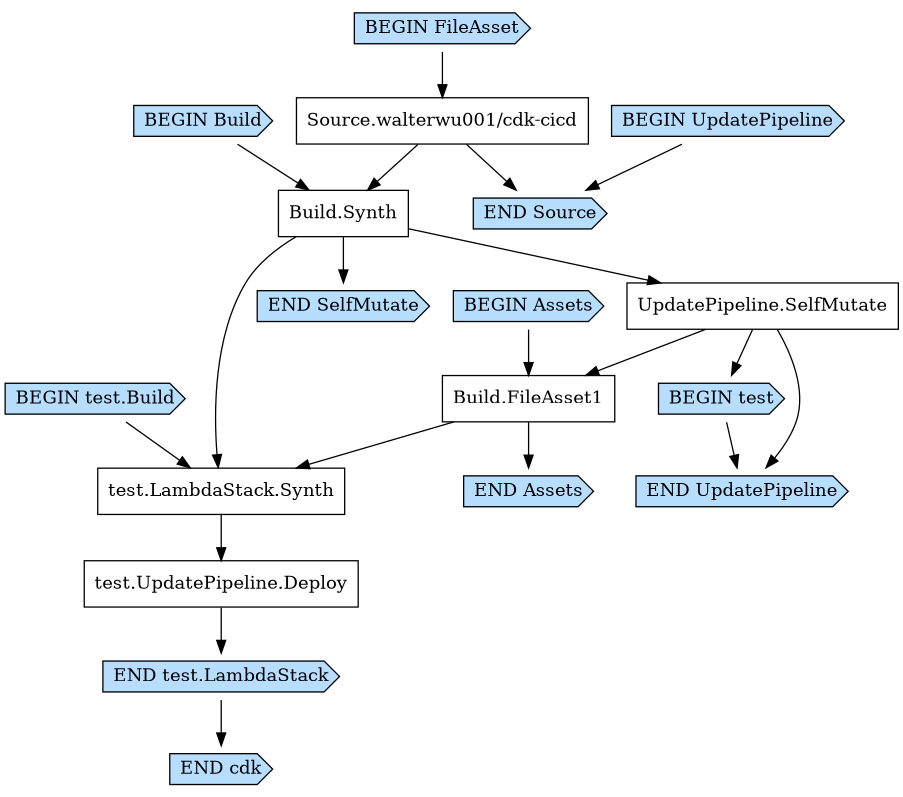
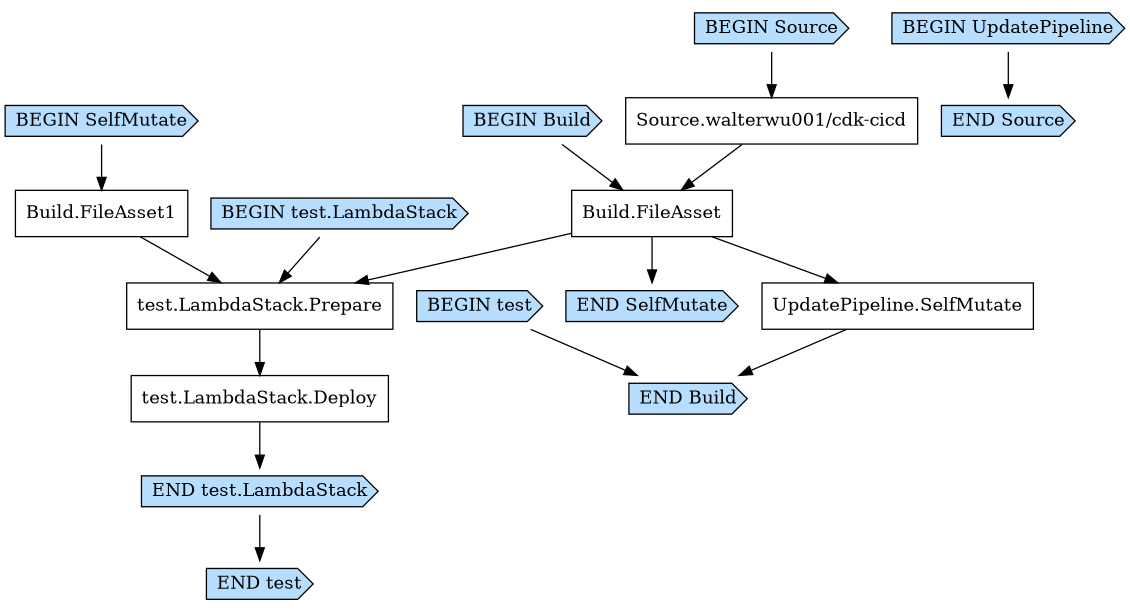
(442, 28) -> (772, 28)
(487, 163) -> none
(343, 213) -> (652, 213)
(529, 306) -> (102, 121)
(745, 347) -> none
(652, 350) -> none
(95, 399) -> (340, 213)
(221, 491) -> (260, 306)
(529, 491) -> none
(742, 491) -> (688, 399)
(221, 584) -> (260, 399)
(221, 769) -> (260, 584)
